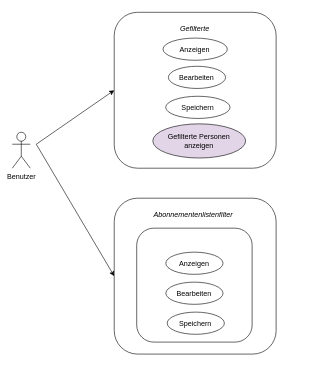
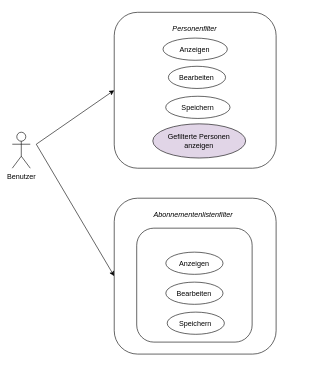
(195, 29) -> (195, 29)
